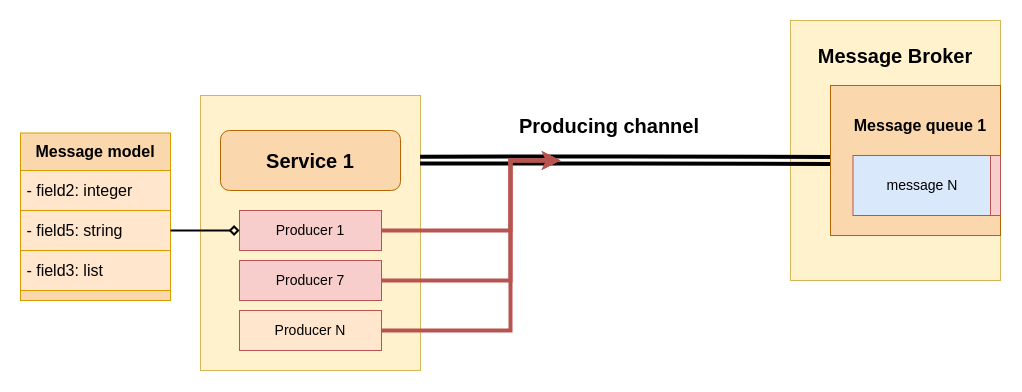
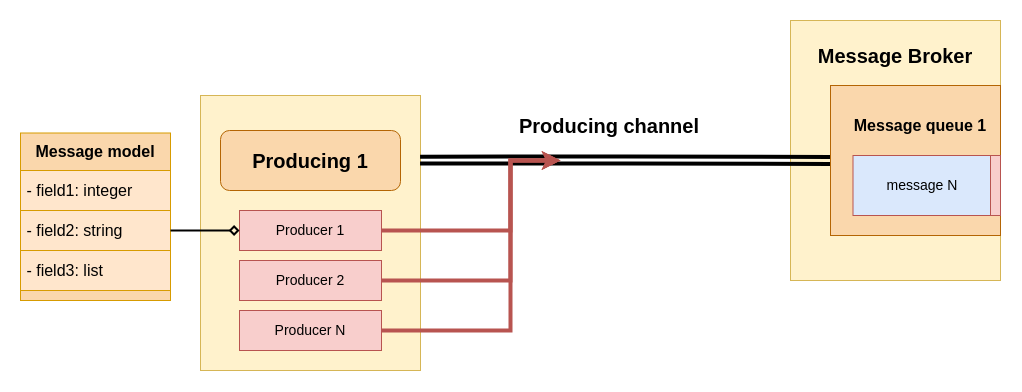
(311, 161) -> (311, 161)
(74, 191) -> (74, 191)
(71, 231) -> (71, 231)
(311, 281) -> (311, 281)
(311, 331) -> (311, 331)
